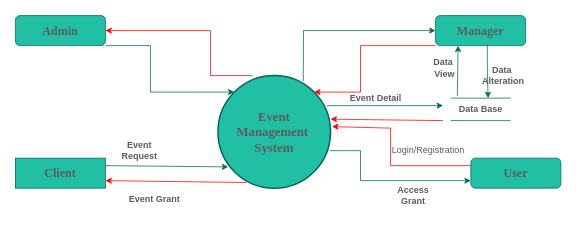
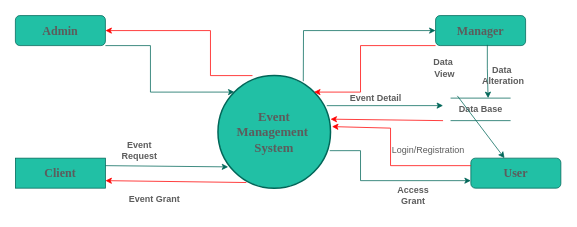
(457, 72) -> (480, 126)
